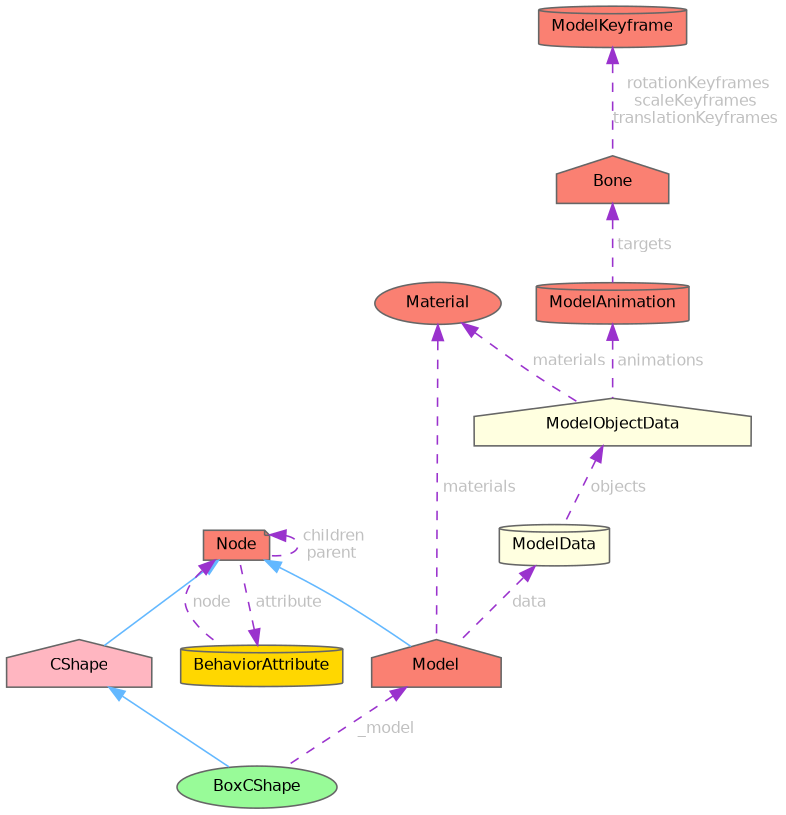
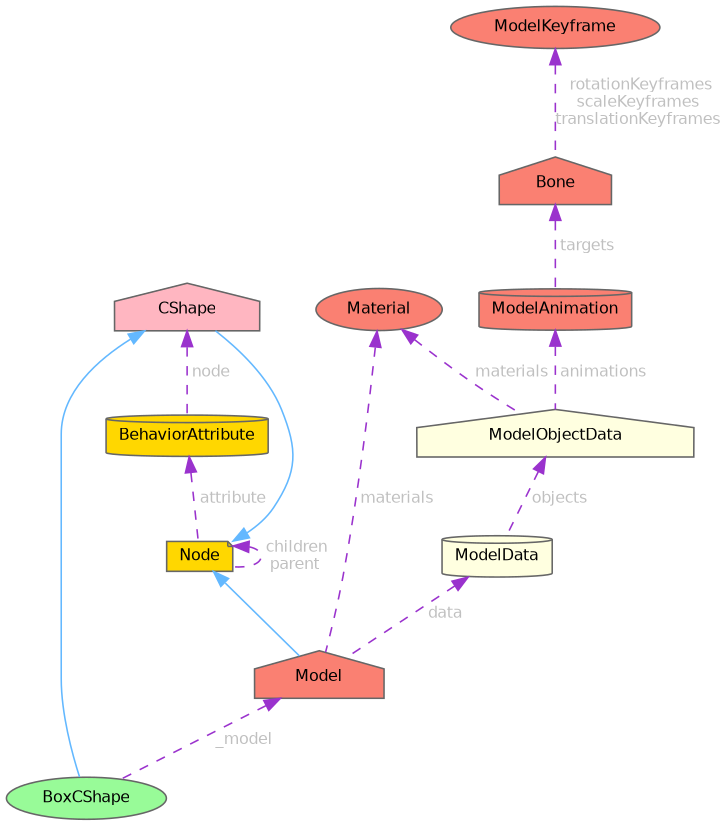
(613, 27) -> (555, 27)
(237, 545) -> (200, 556)
(188, 612) -> (187, 381)
